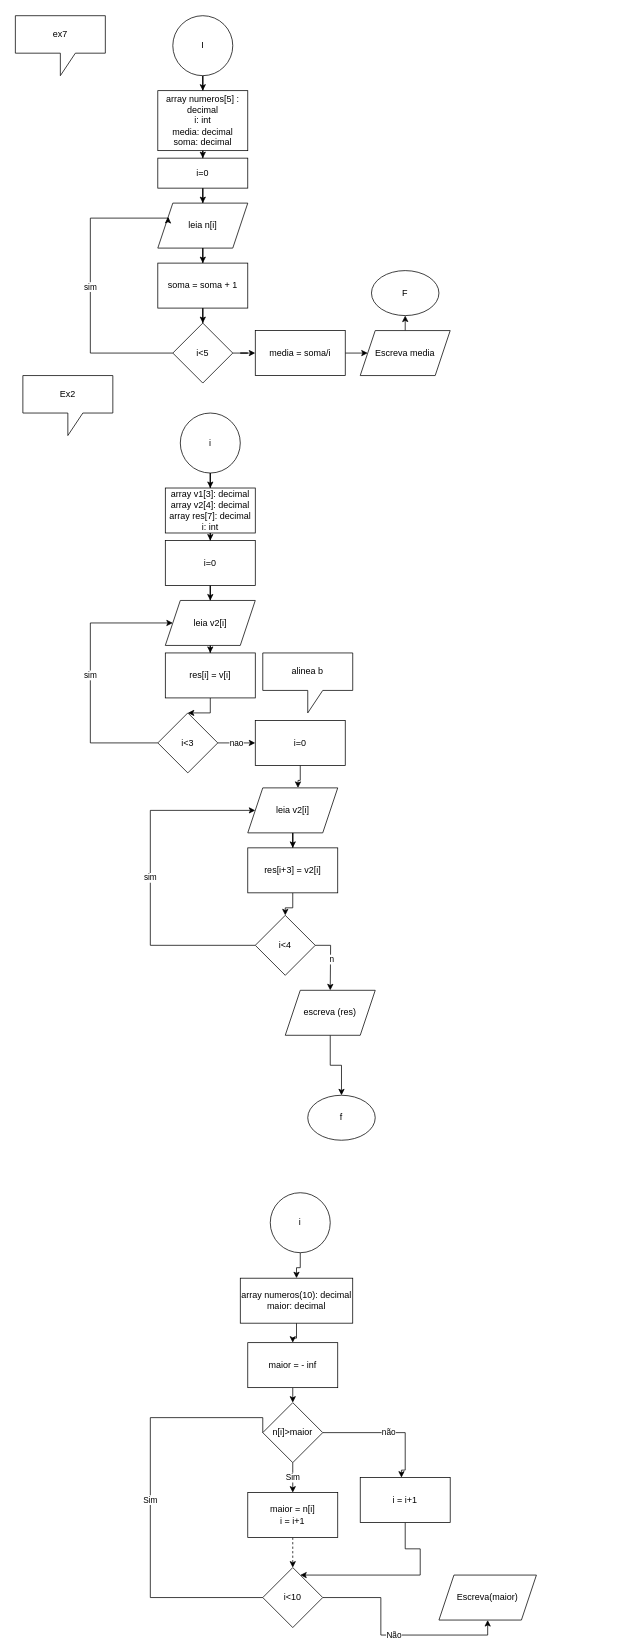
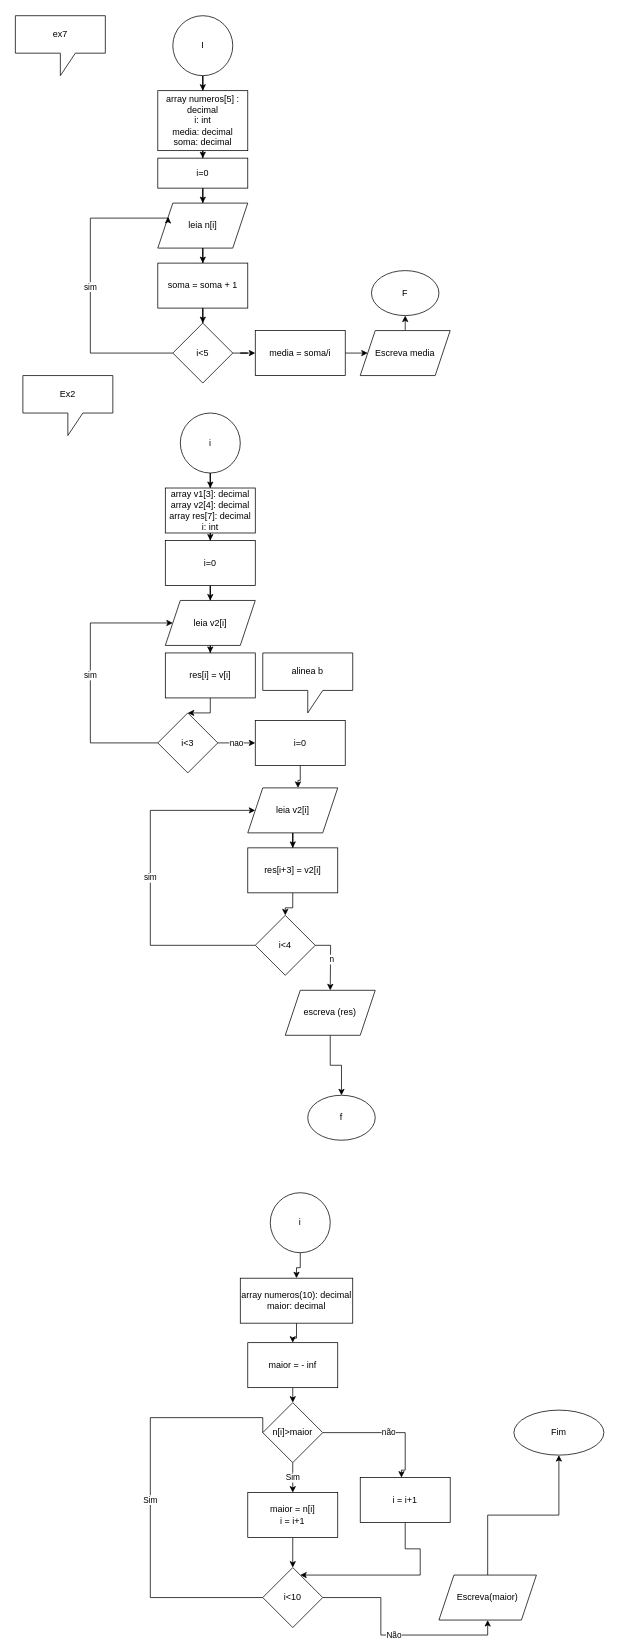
none -> (559, 1433)
none -> (488, 1544)
(293, 1549) -> (293, 1549)
